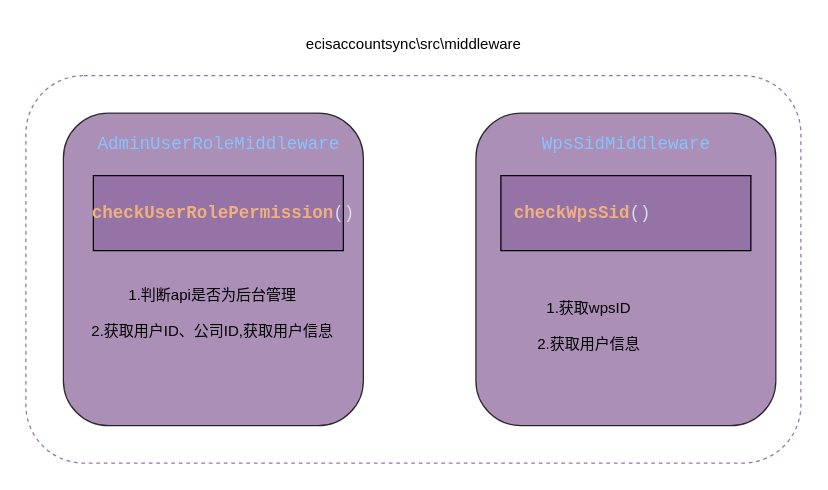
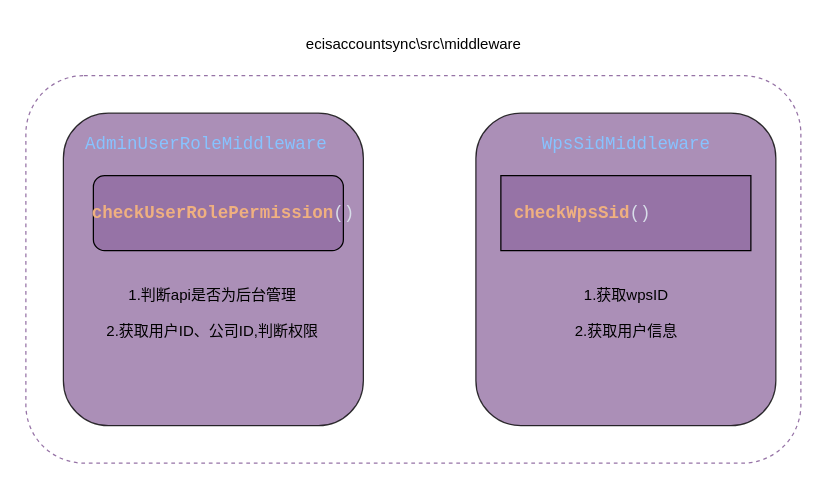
(218, 144) -> (206, 144)
(218, 213) -> (218, 213)
(213, 313) -> (213, 313)
(588, 326) -> (626, 313)
